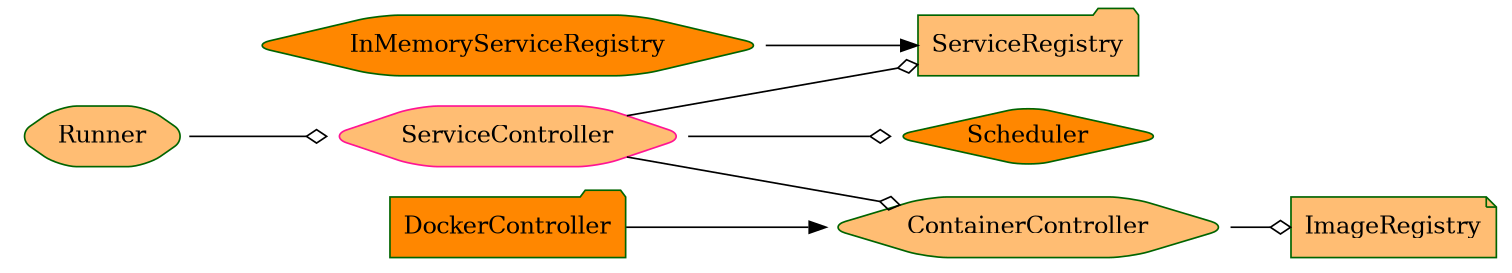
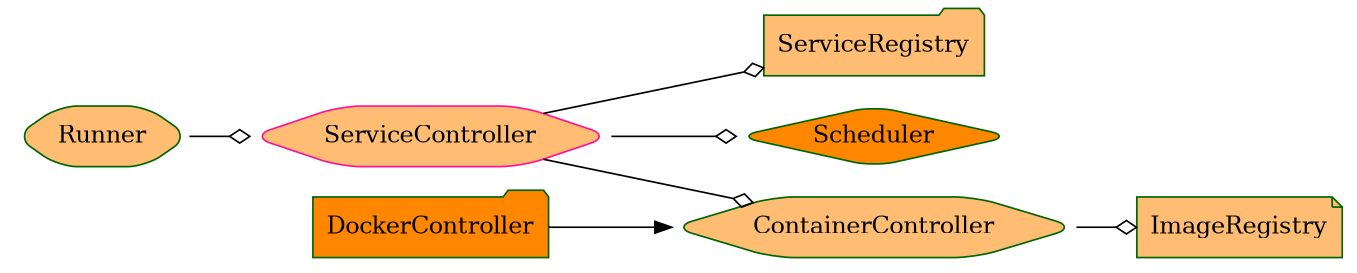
(508, 45) -> none
